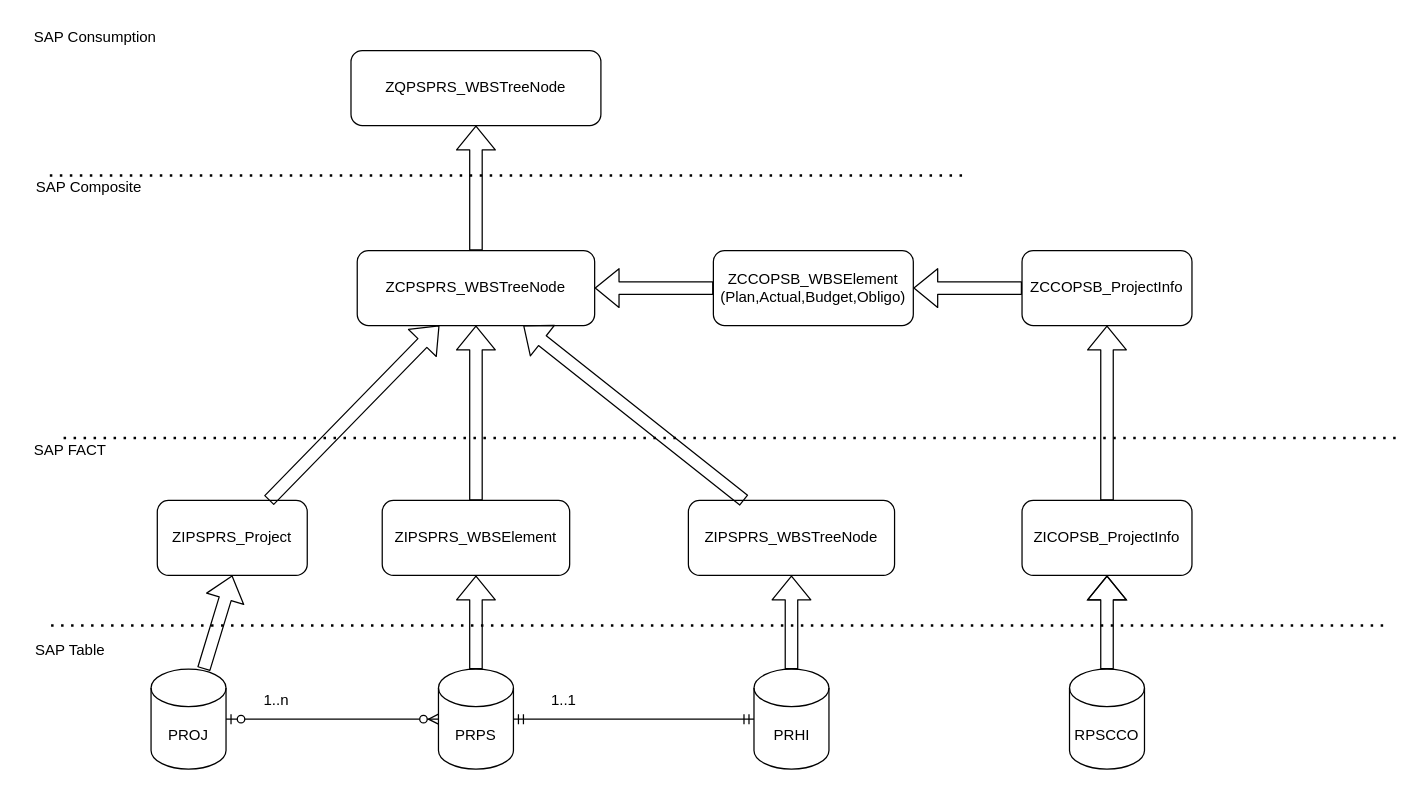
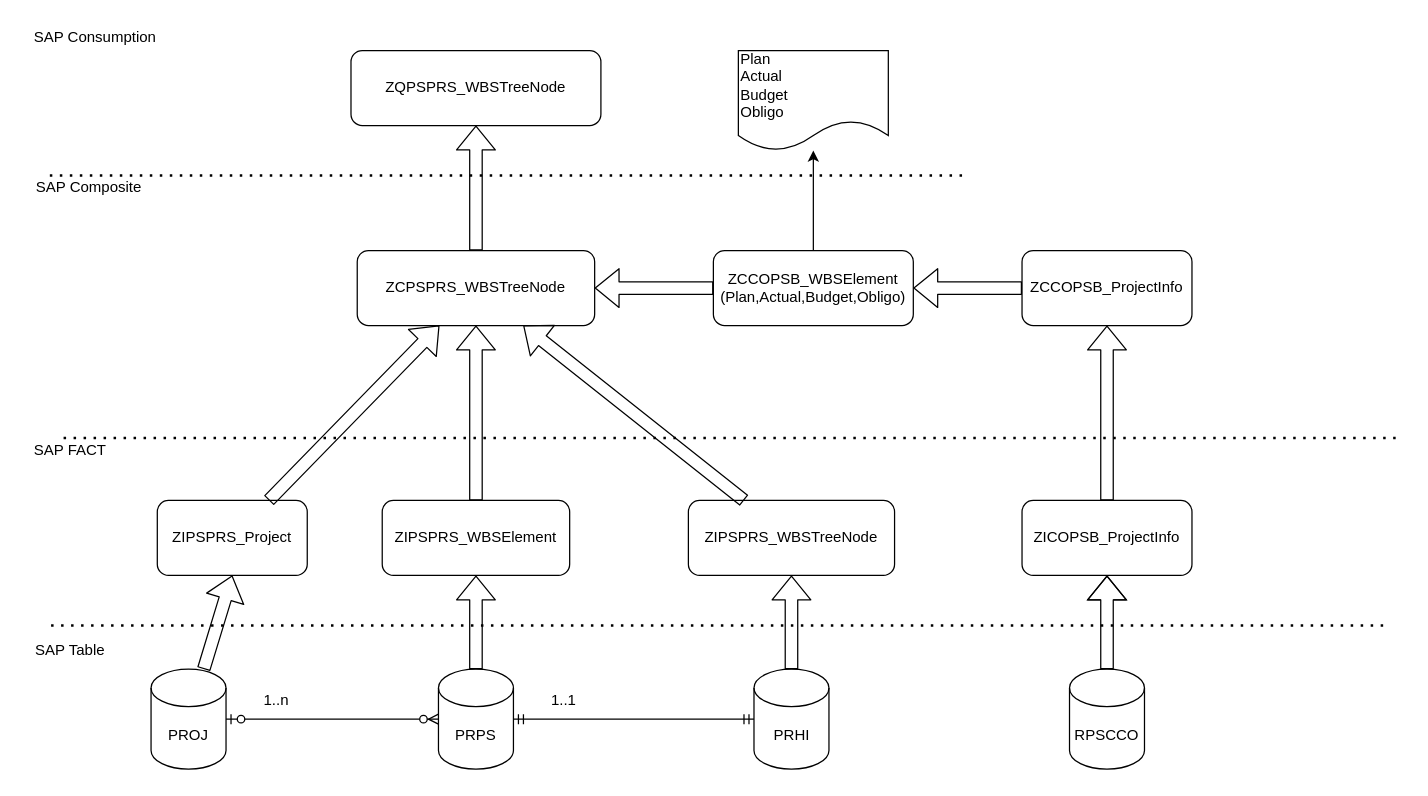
none -> (813, 101)
none -> (813, 205)
